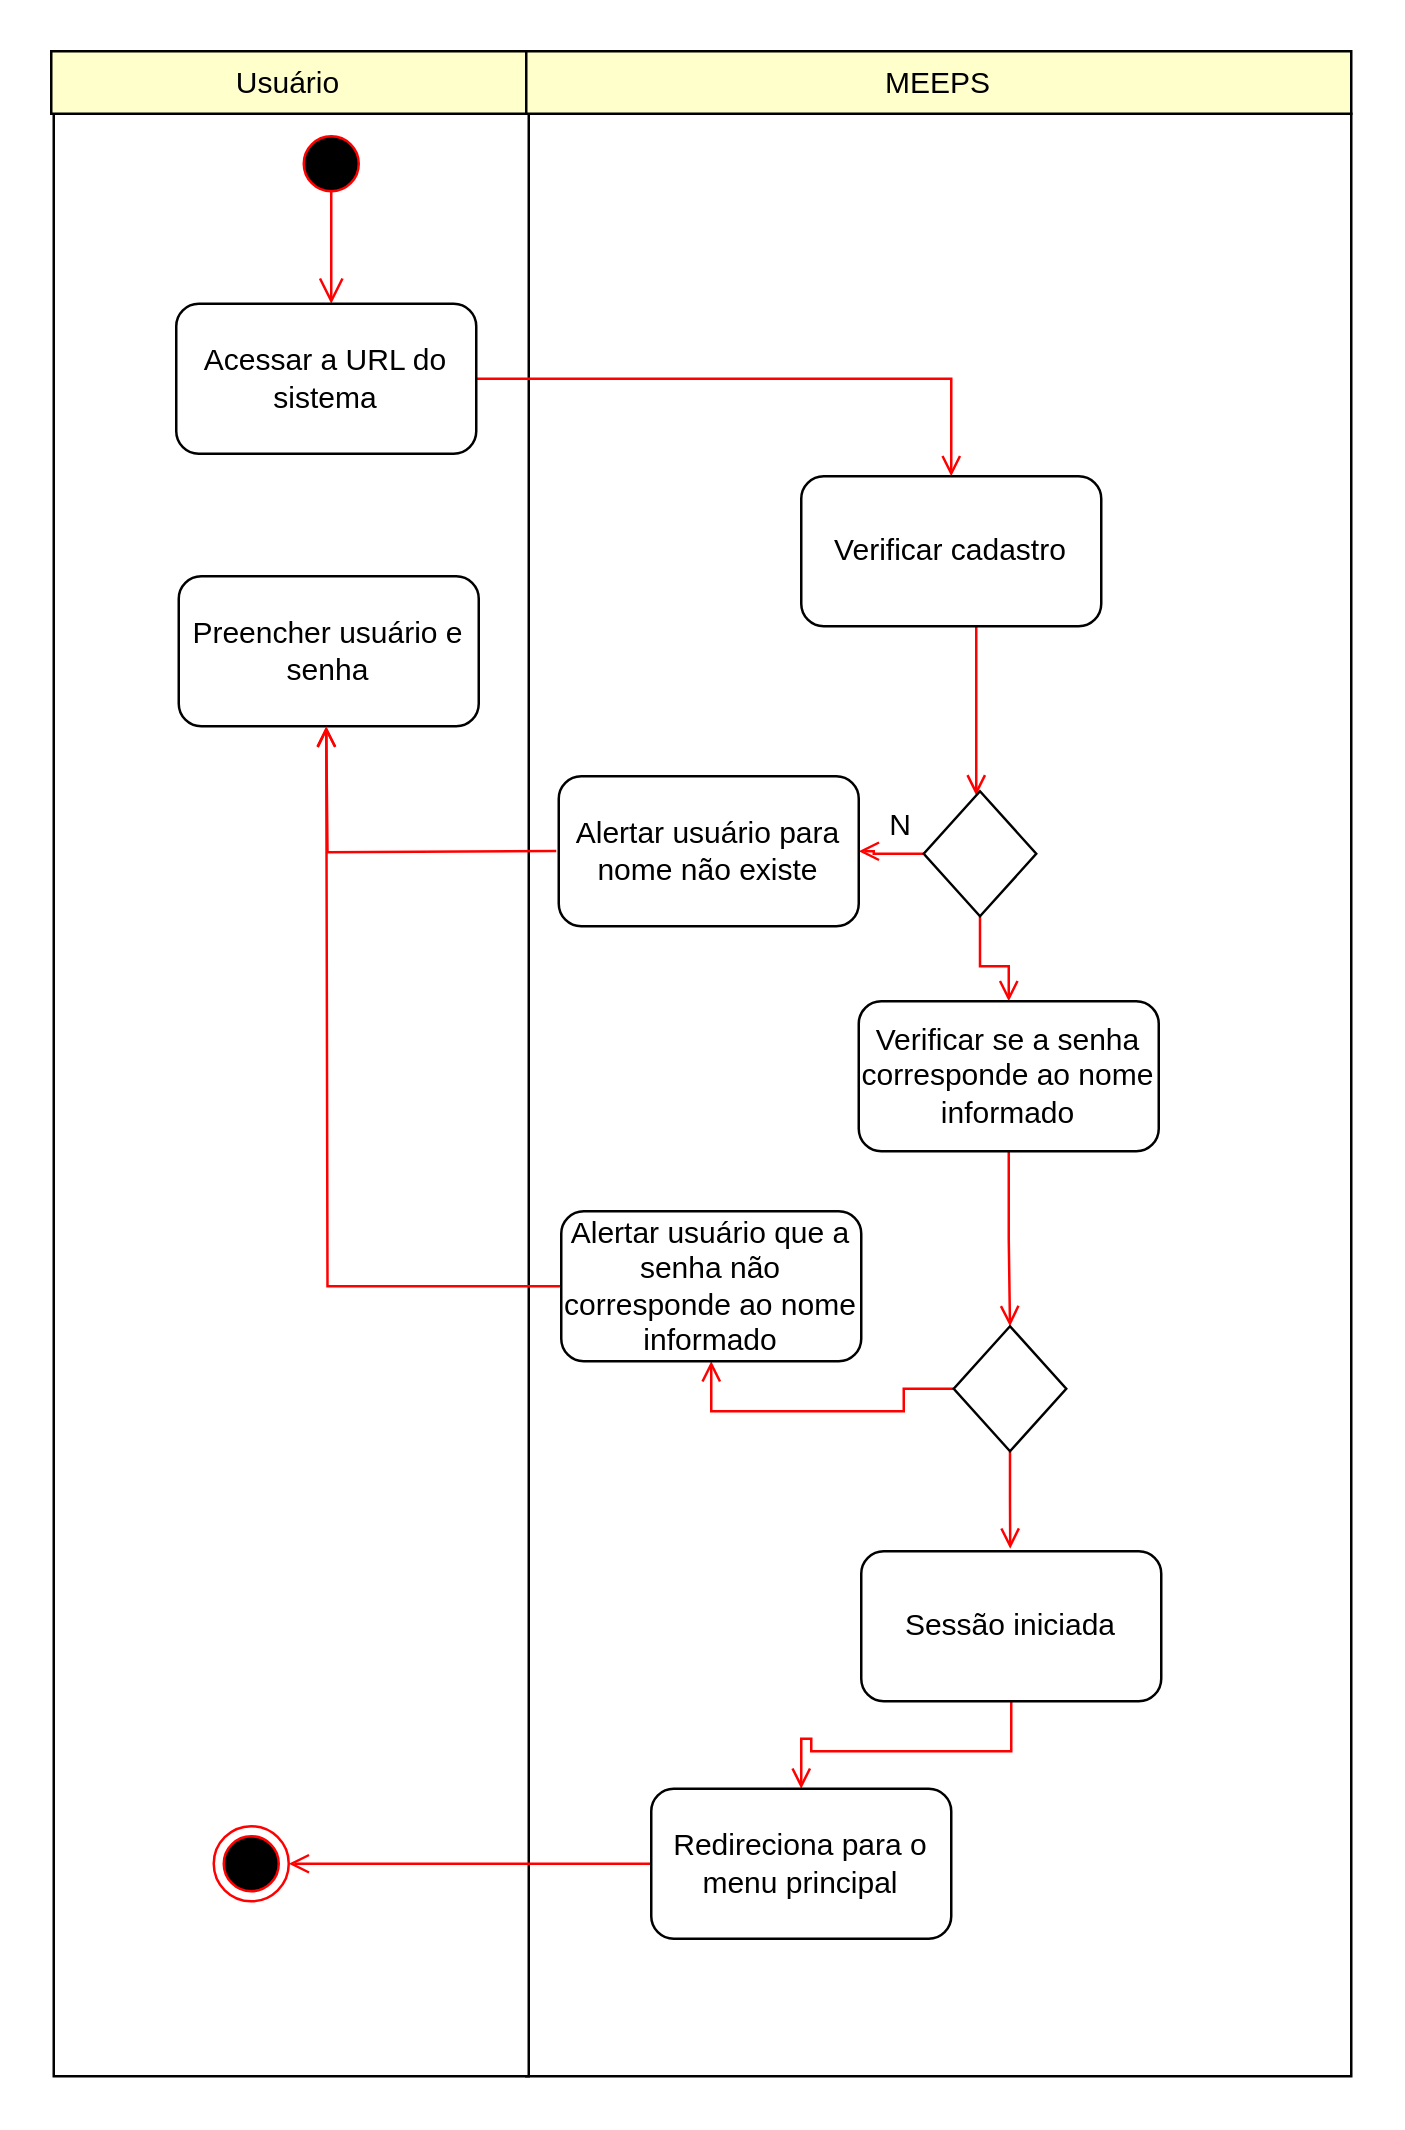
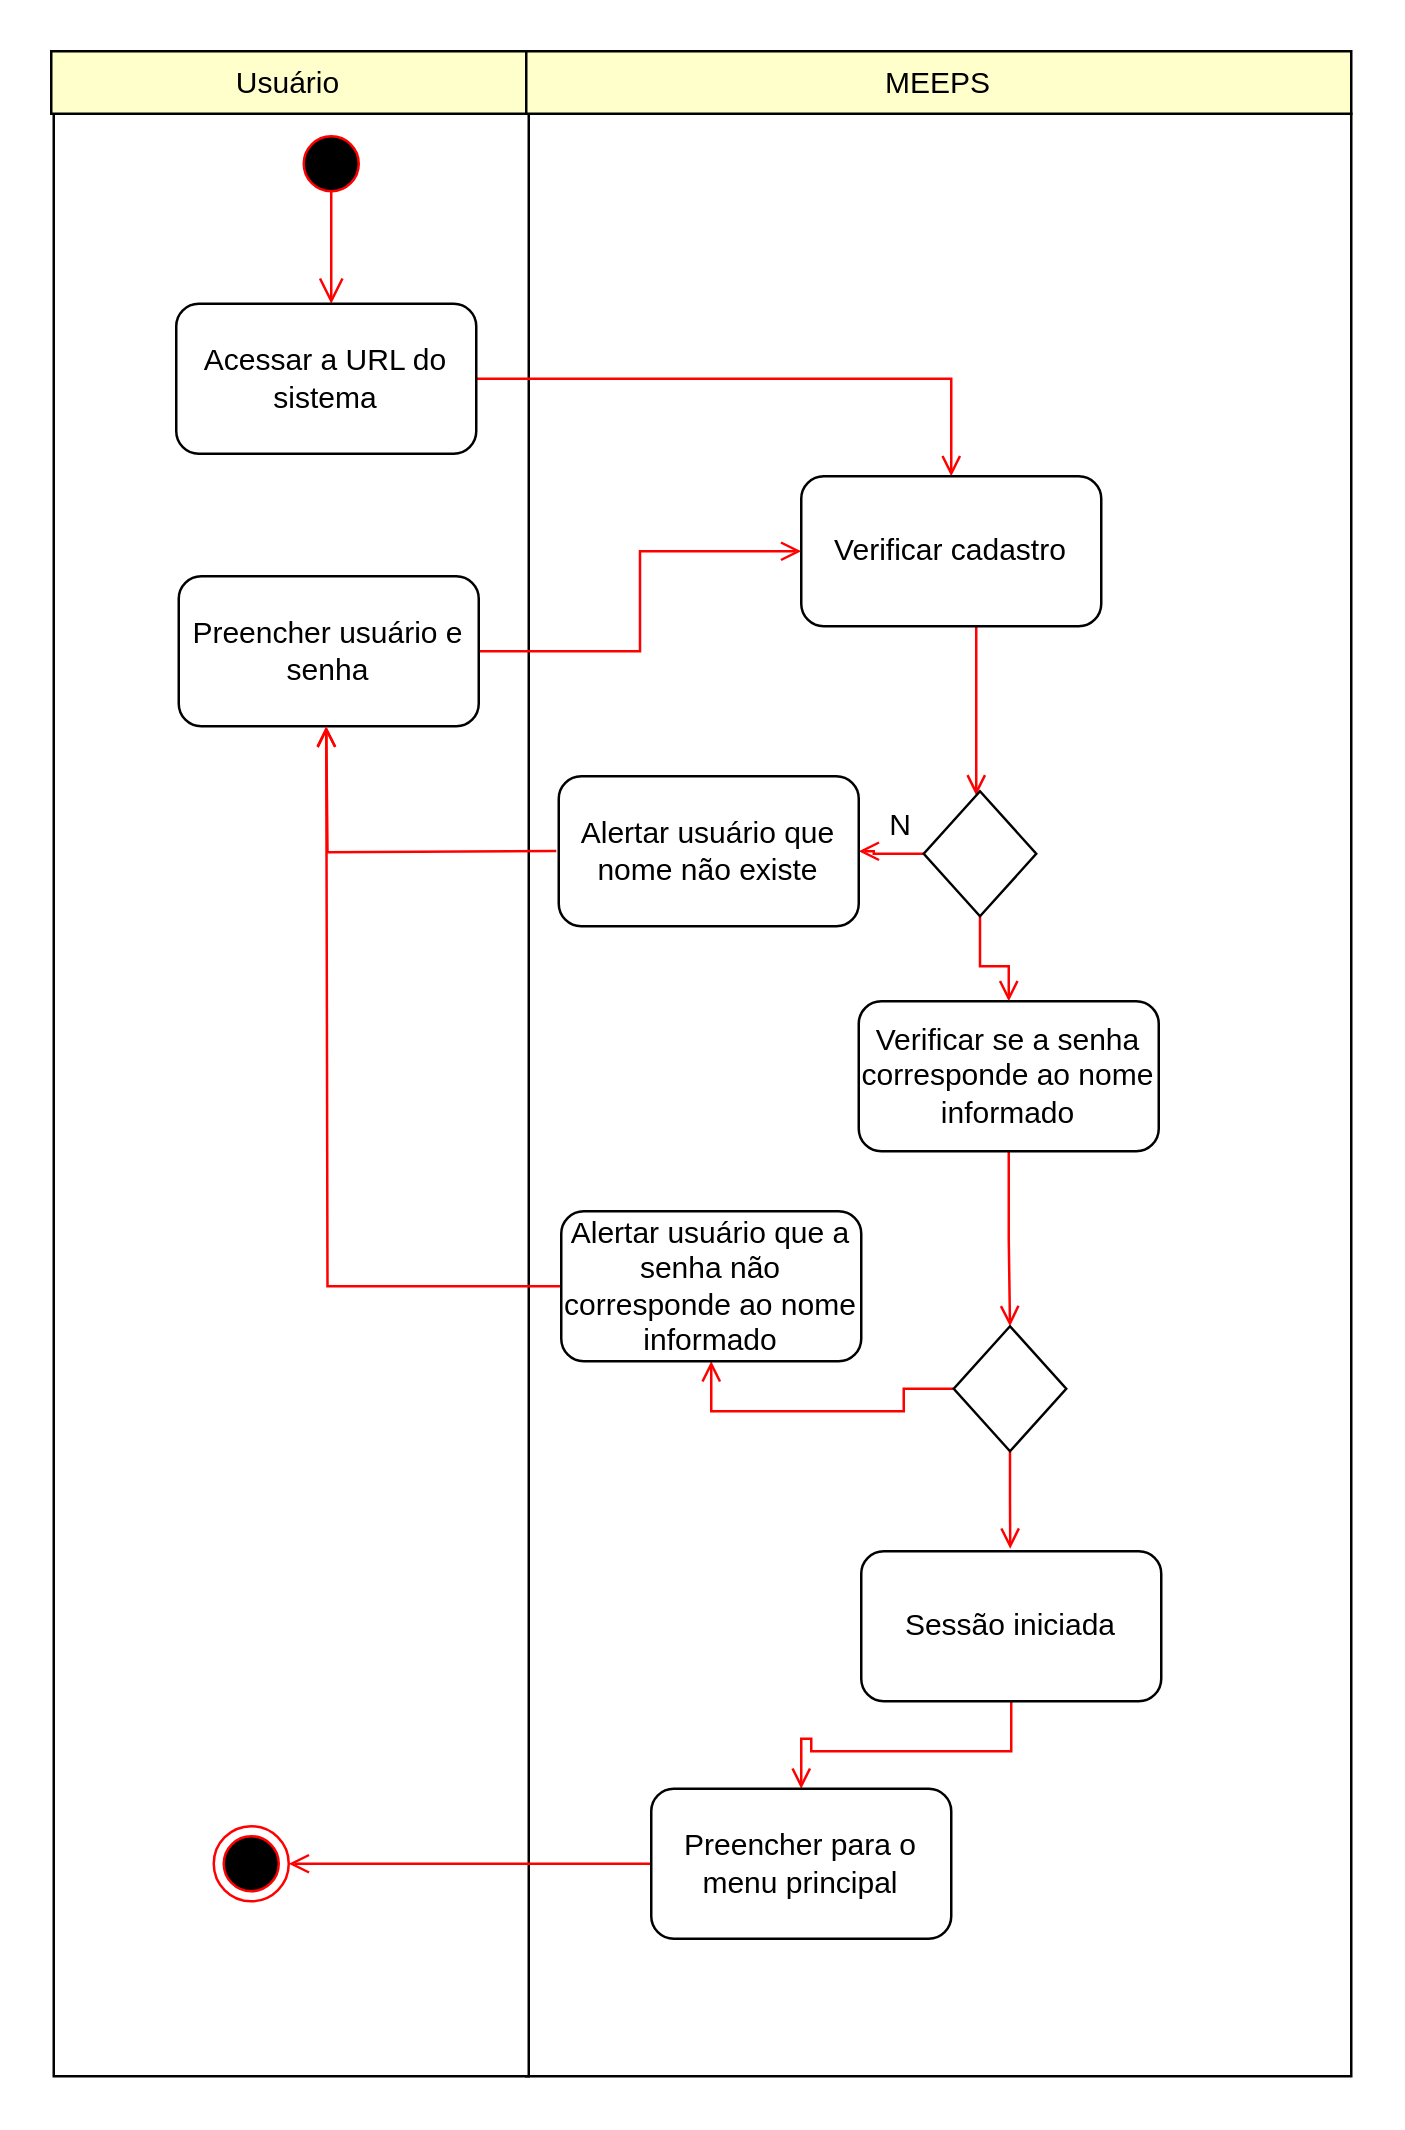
none -> (640, 604)
(709, 851) -> (709, 851)
(801, 1864) -> (801, 1864)
